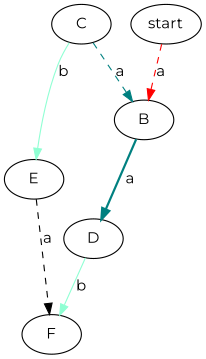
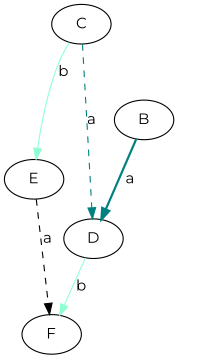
(166, 24) -> none
(110, 68) -> (87, 126)
